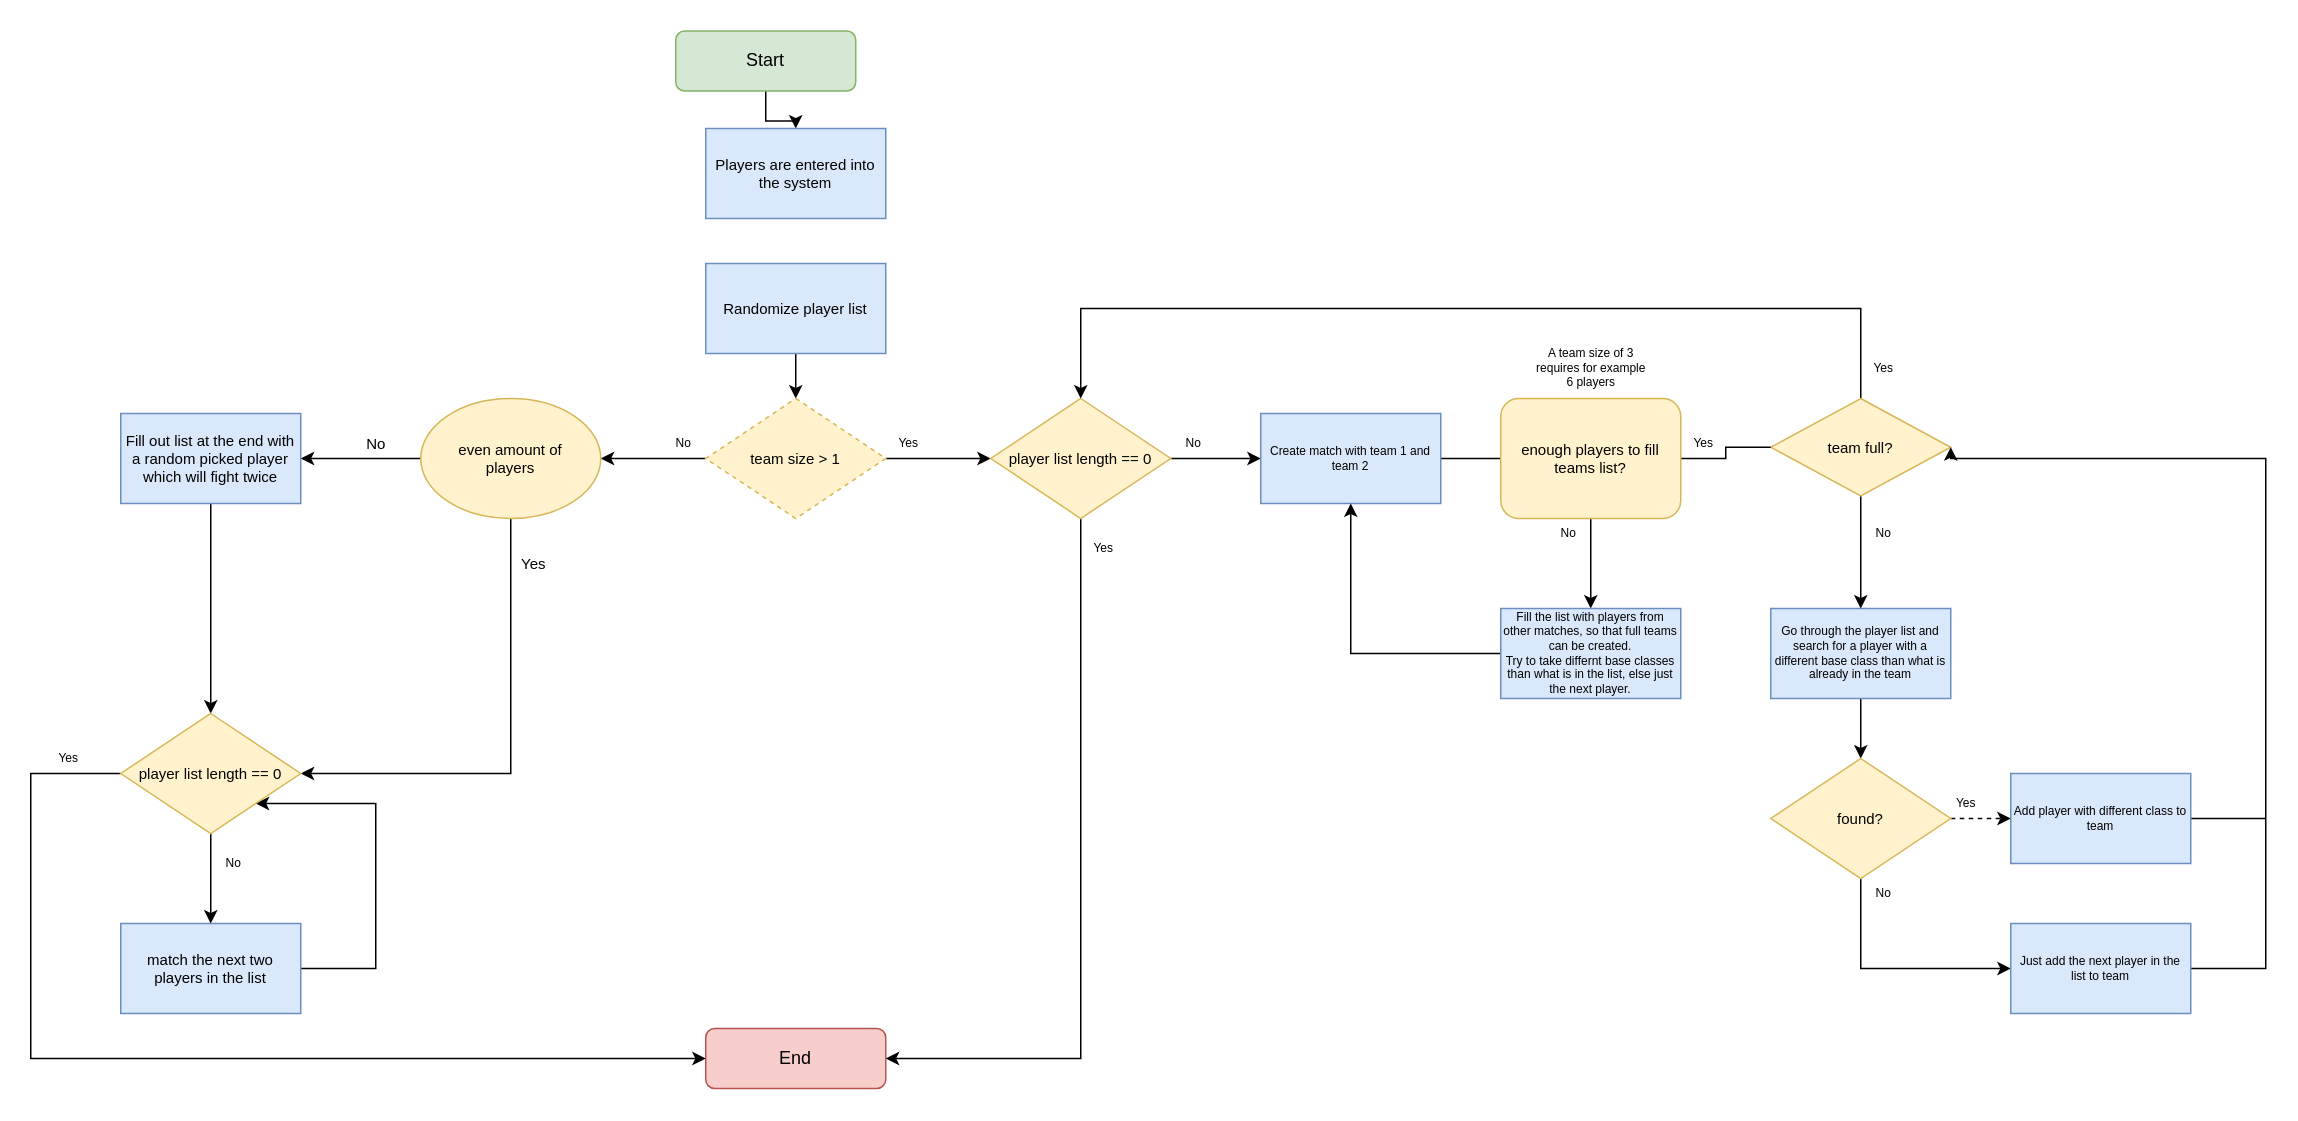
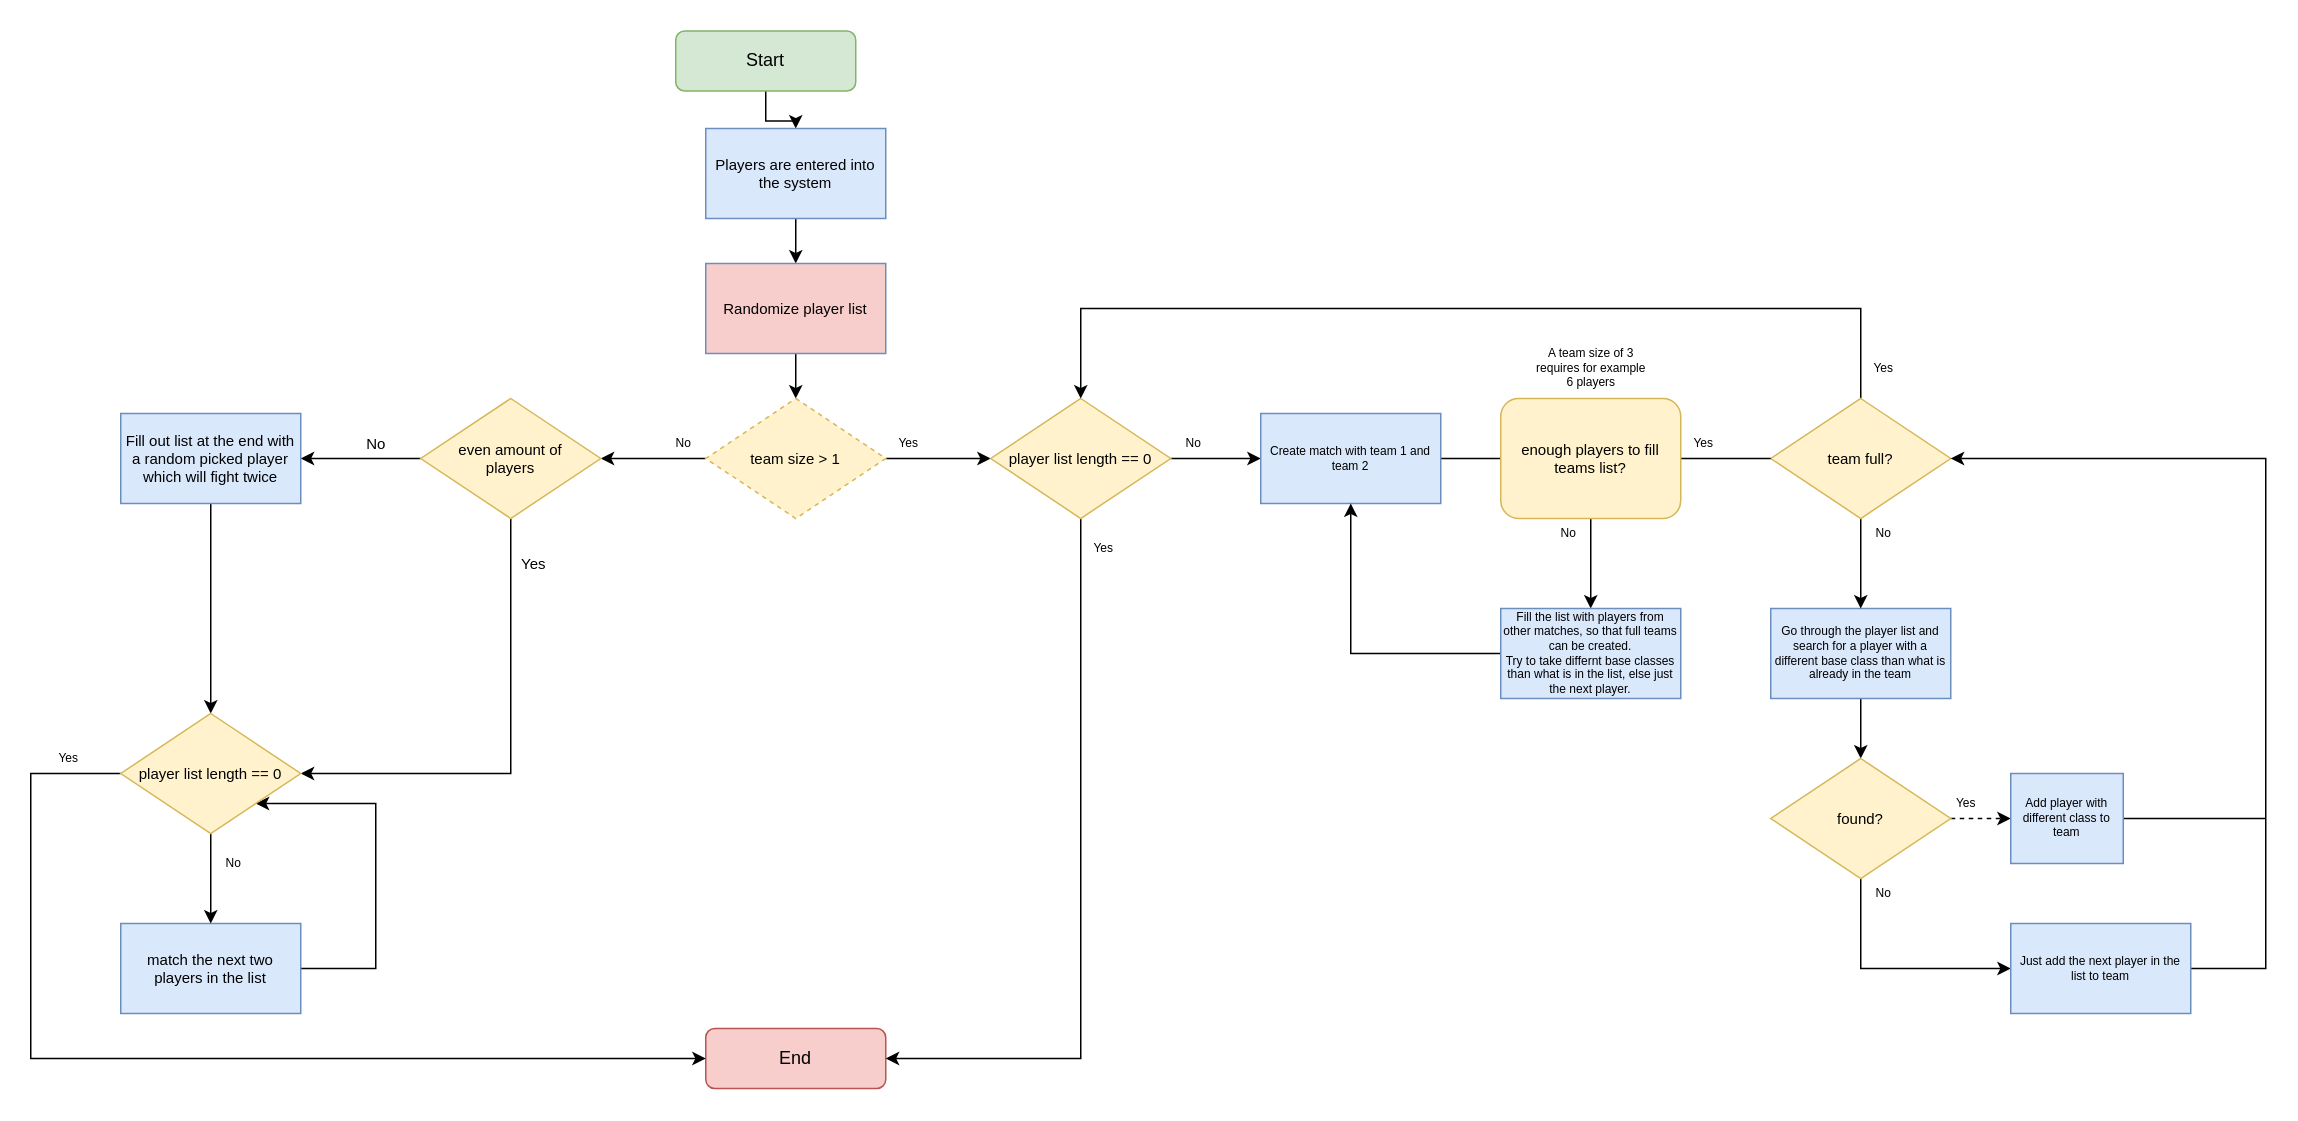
none -> (796, 246)
(796, 308) -> (796, 308)
(1861, 447) -> (1861, 458)
(511, 458) -> (511, 458)
(2101, 818) -> (2067, 818)
